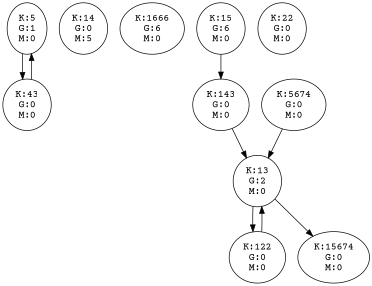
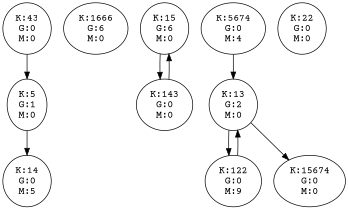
(22, 63) -> (27, 139)
(294, 105) -> (233, 29)
(238, 140) -> (169, 70)
(257, 257) -> (233, 181)
